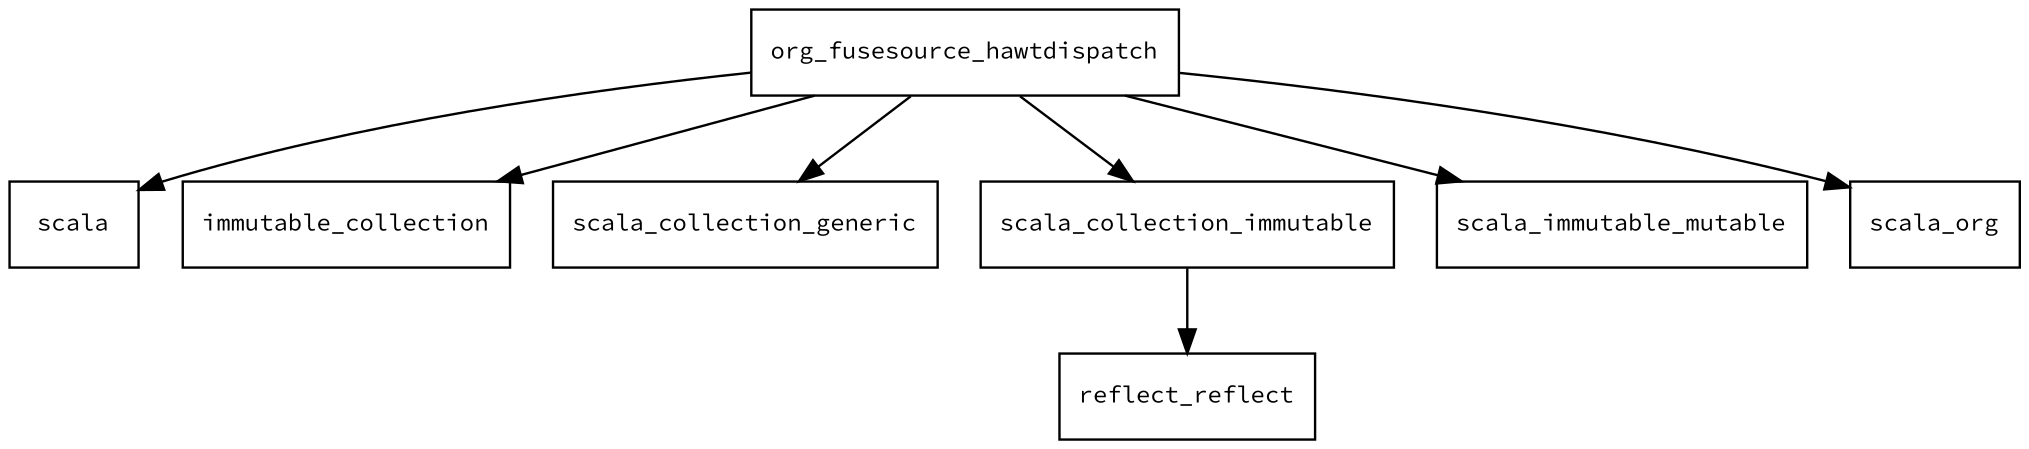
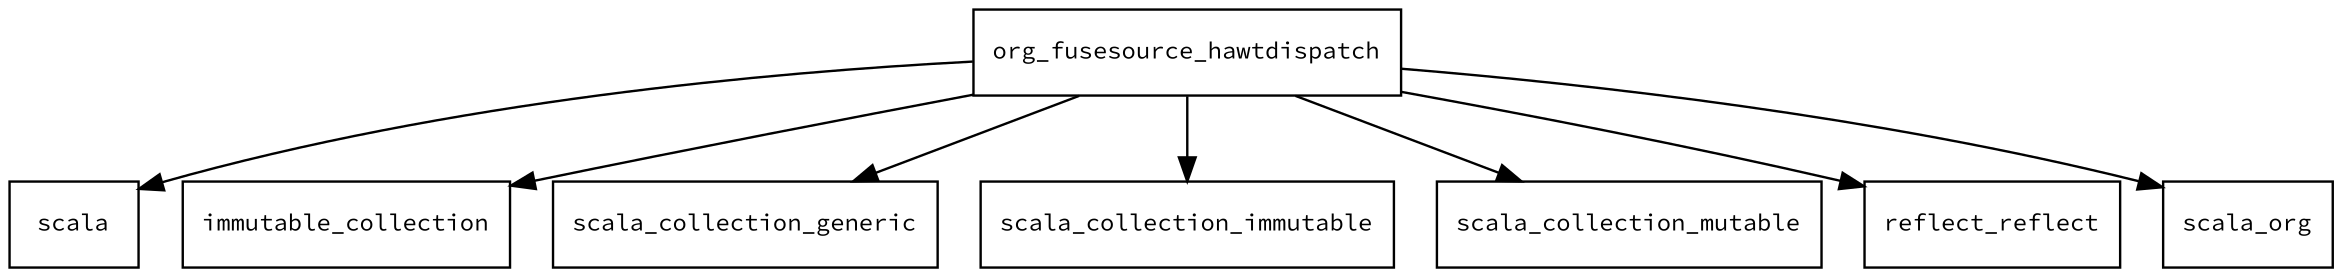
(1622, 225) -> (1629, 225)
(1187, 299) -> (1621, 134)
